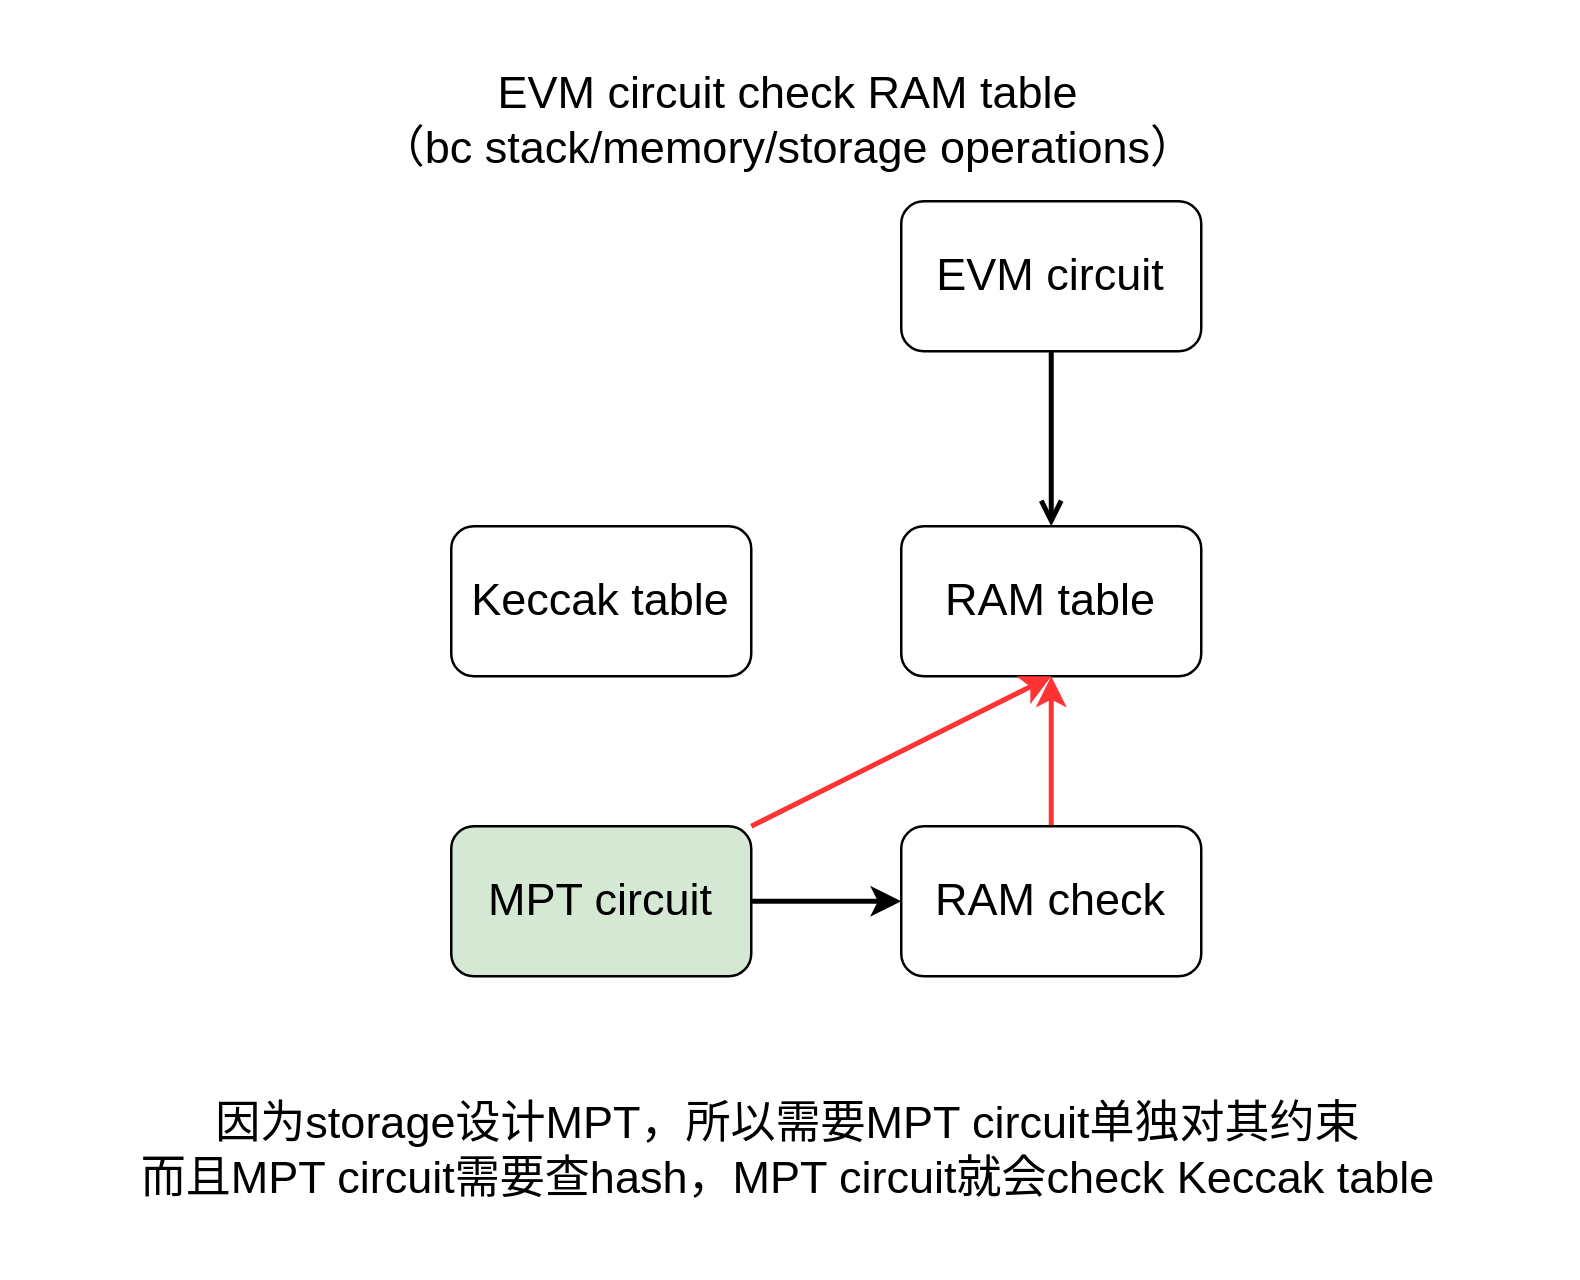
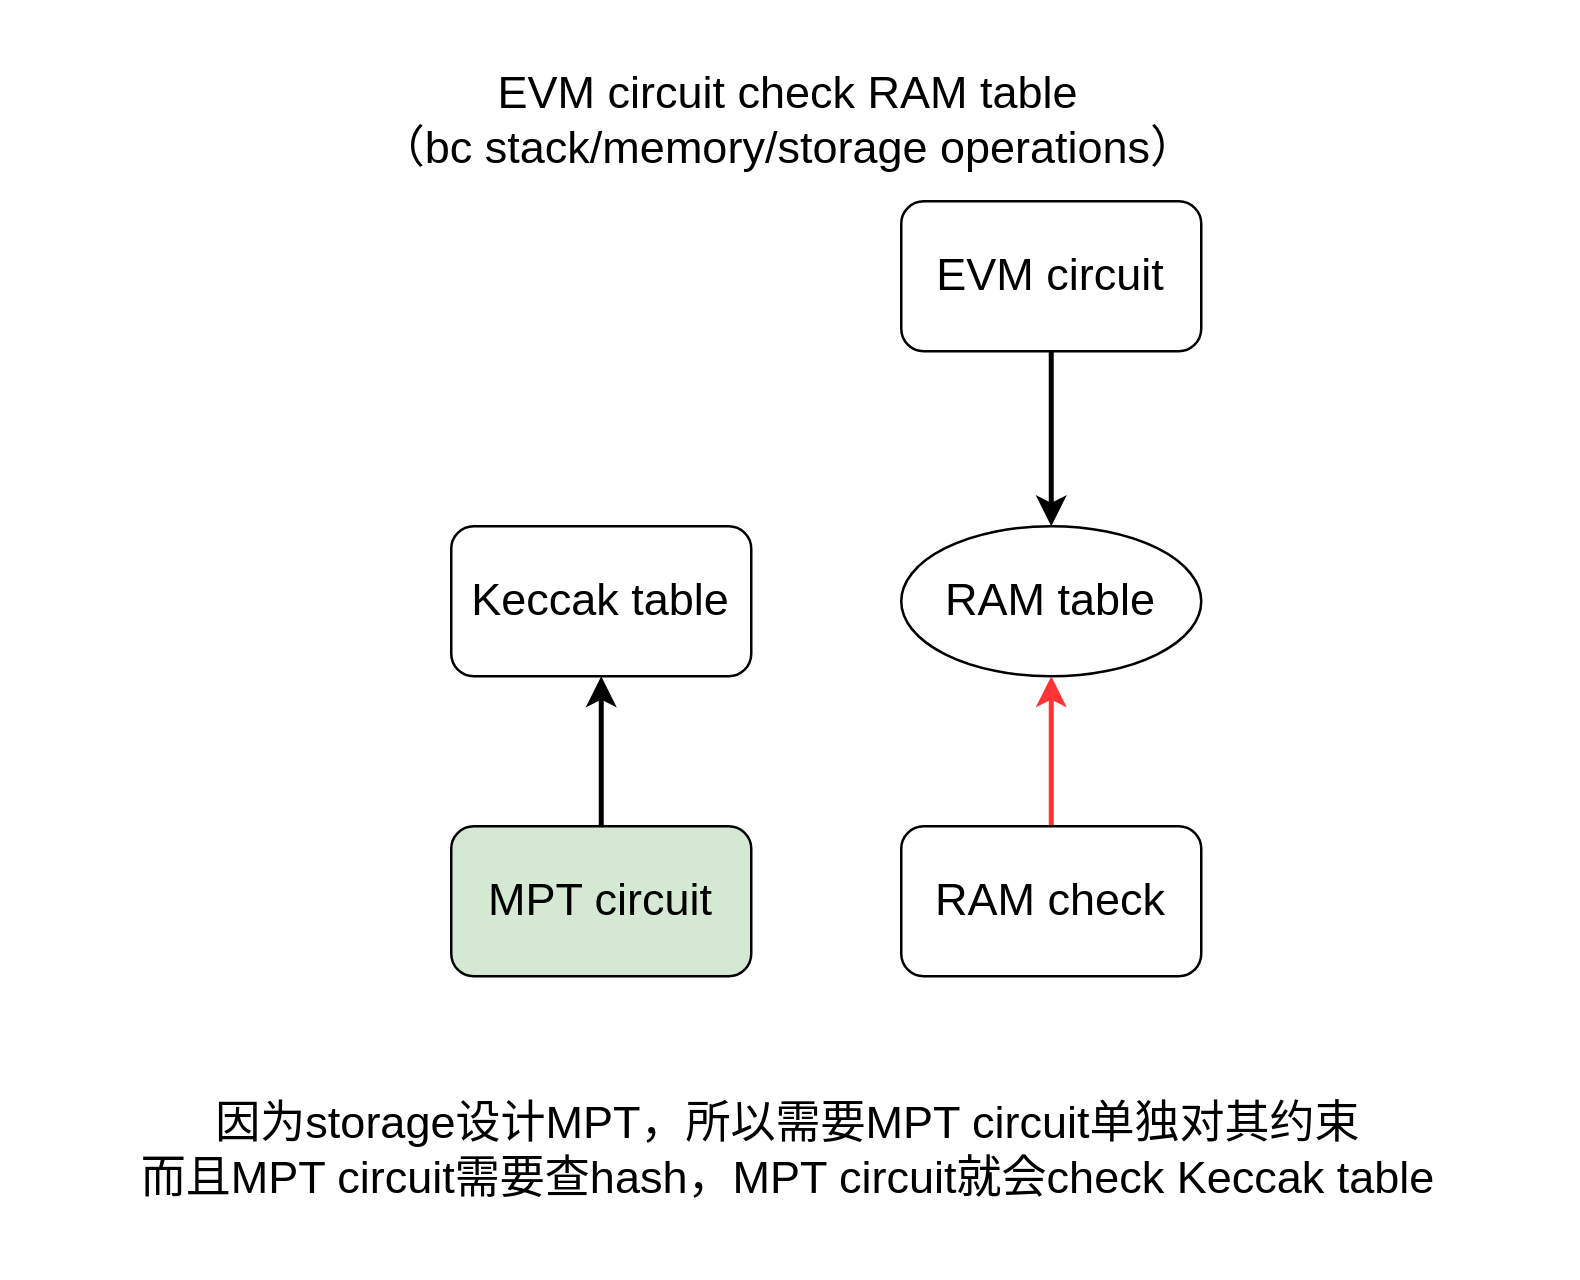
(1051, 506) -> (1051, 503)
(1051, 601) -> (1051, 601)
(892, 756) -> none
(815, 901) -> (601, 762)
